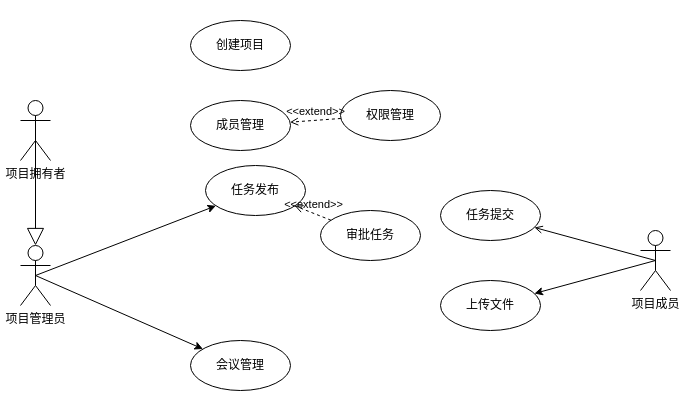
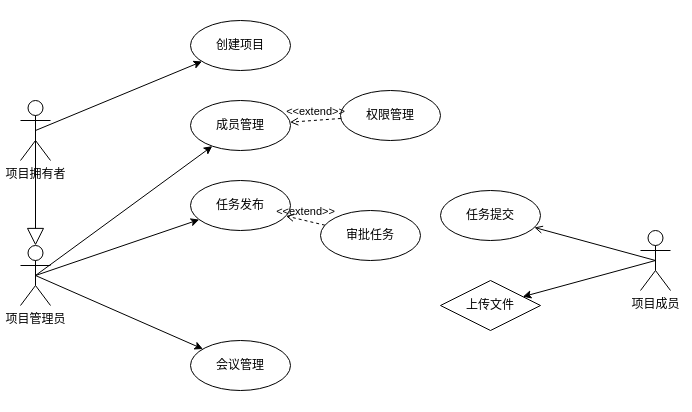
none -> (123, 94)
(256, 191) -> (241, 206)
none -> (124, 211)
(491, 306) -> (491, 306)
